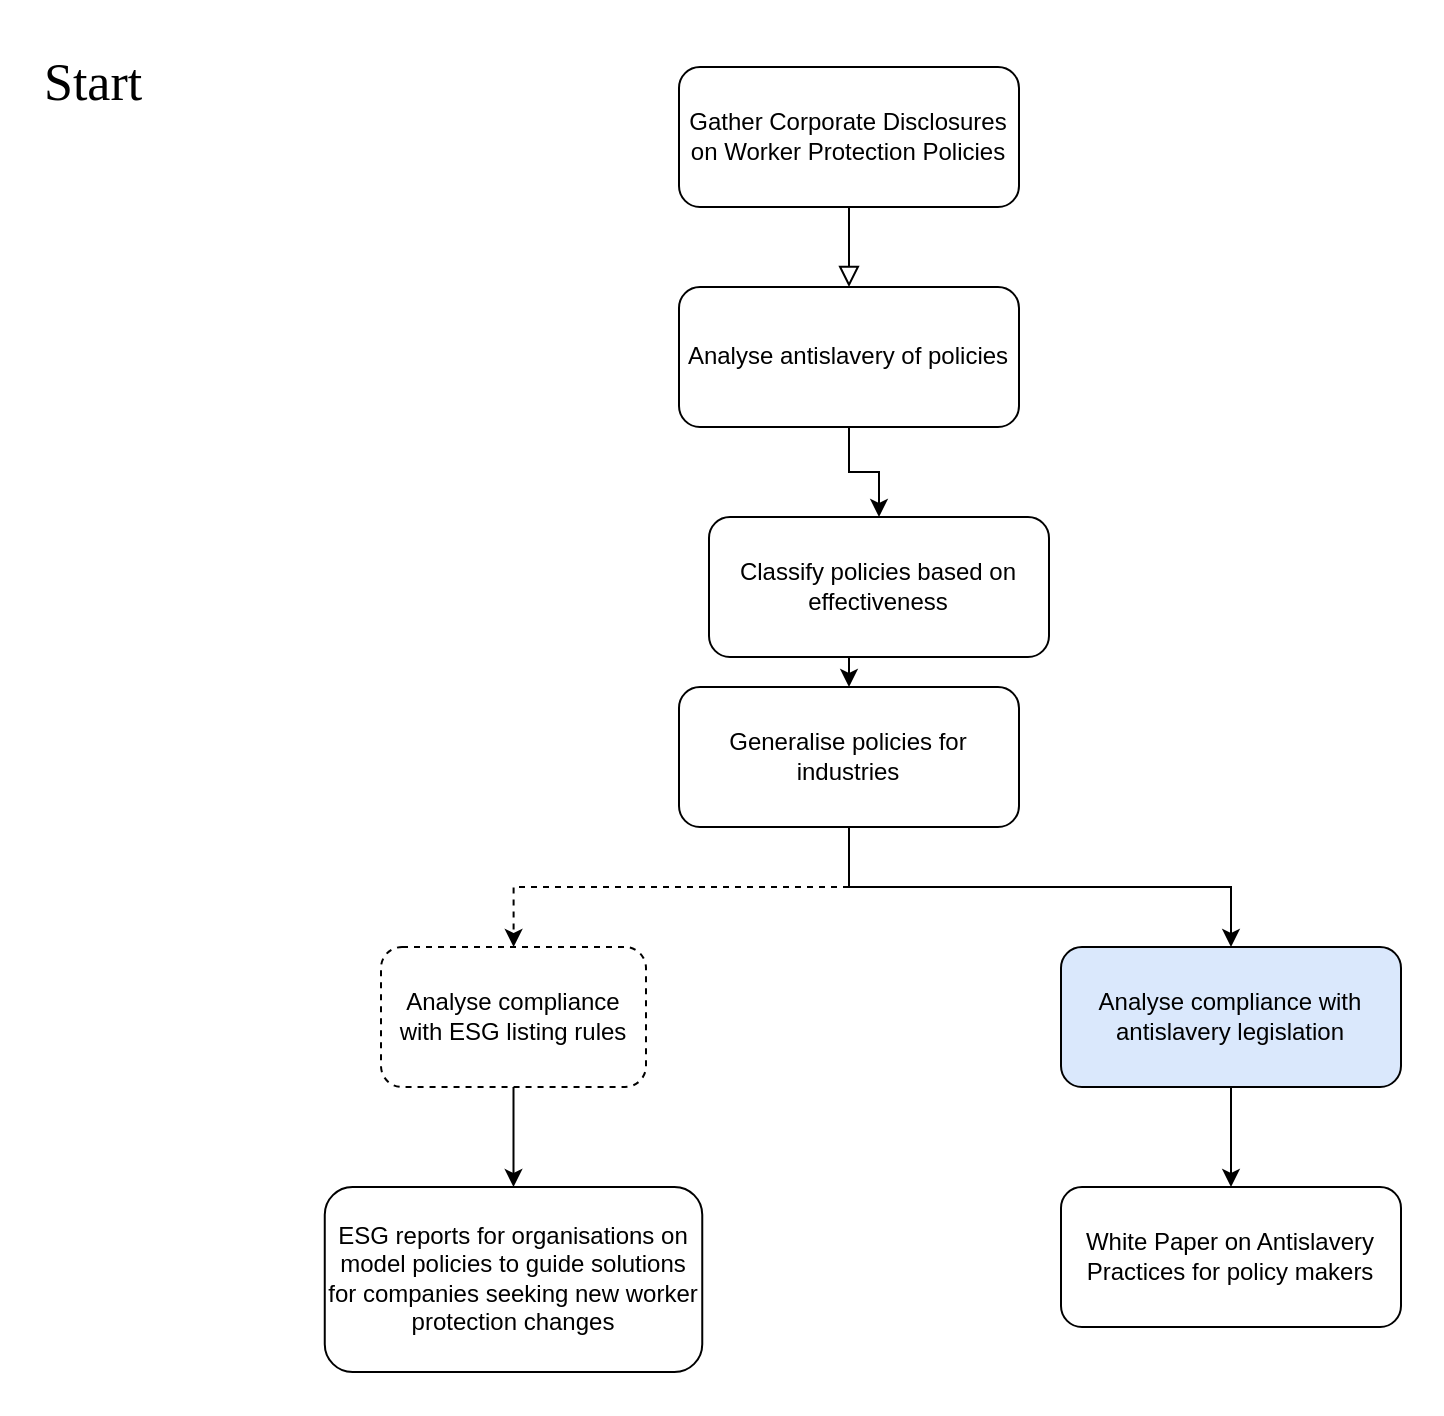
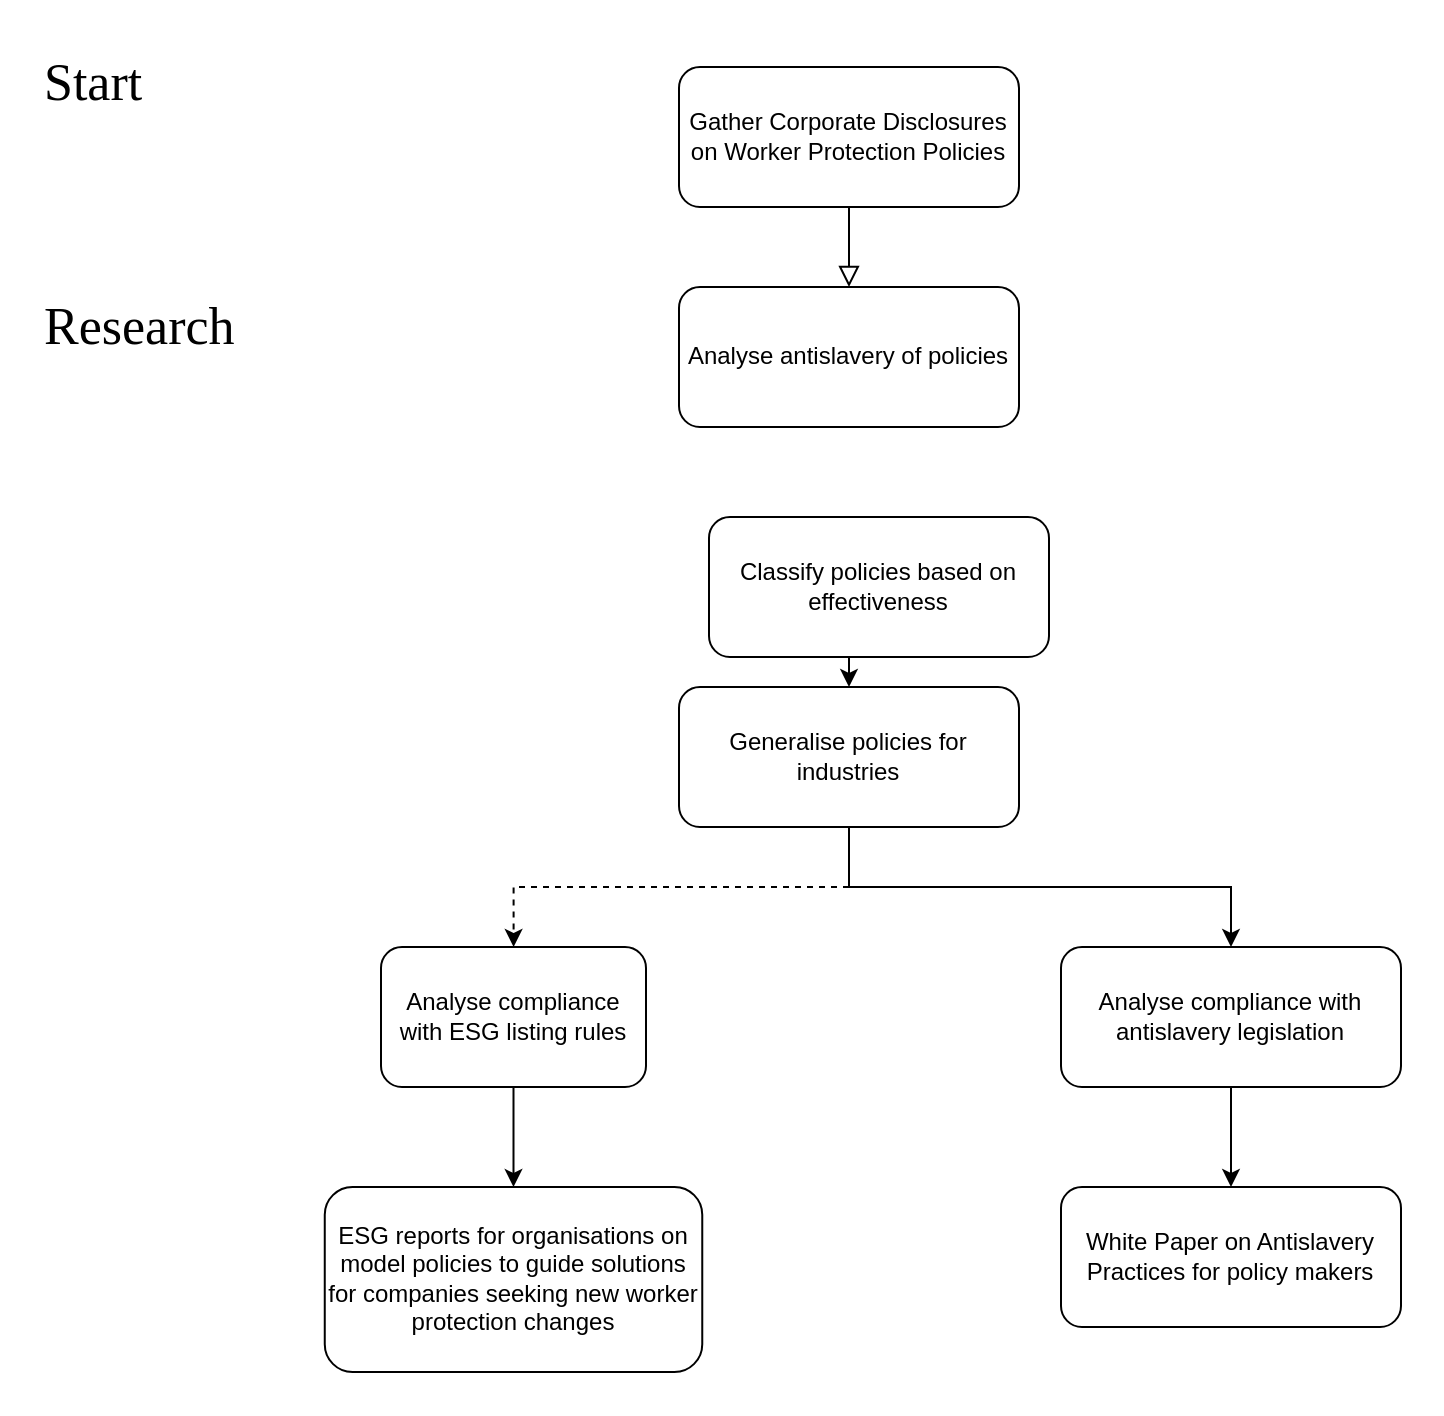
none -> (171, 327)
(857, 472) -> none
(514, 1017) -> (514, 1017)
(1231, 1017) -> (1231, 1017)
